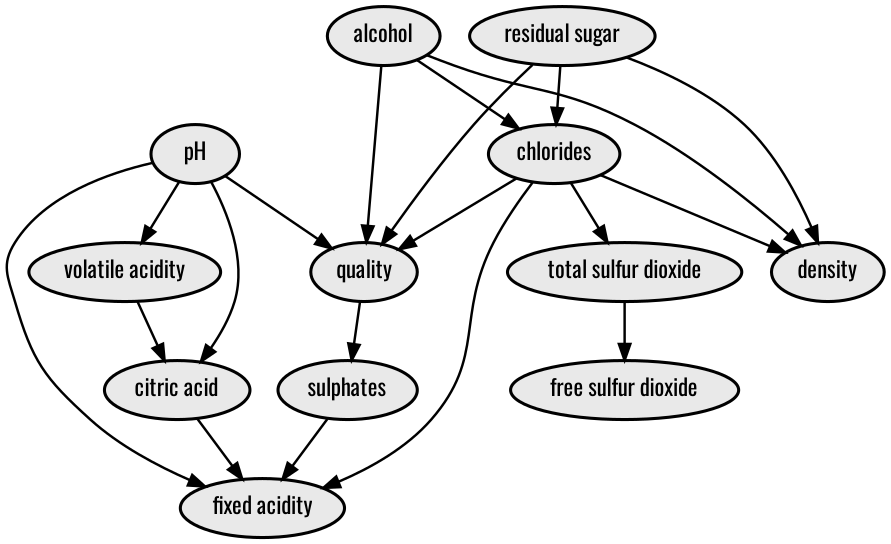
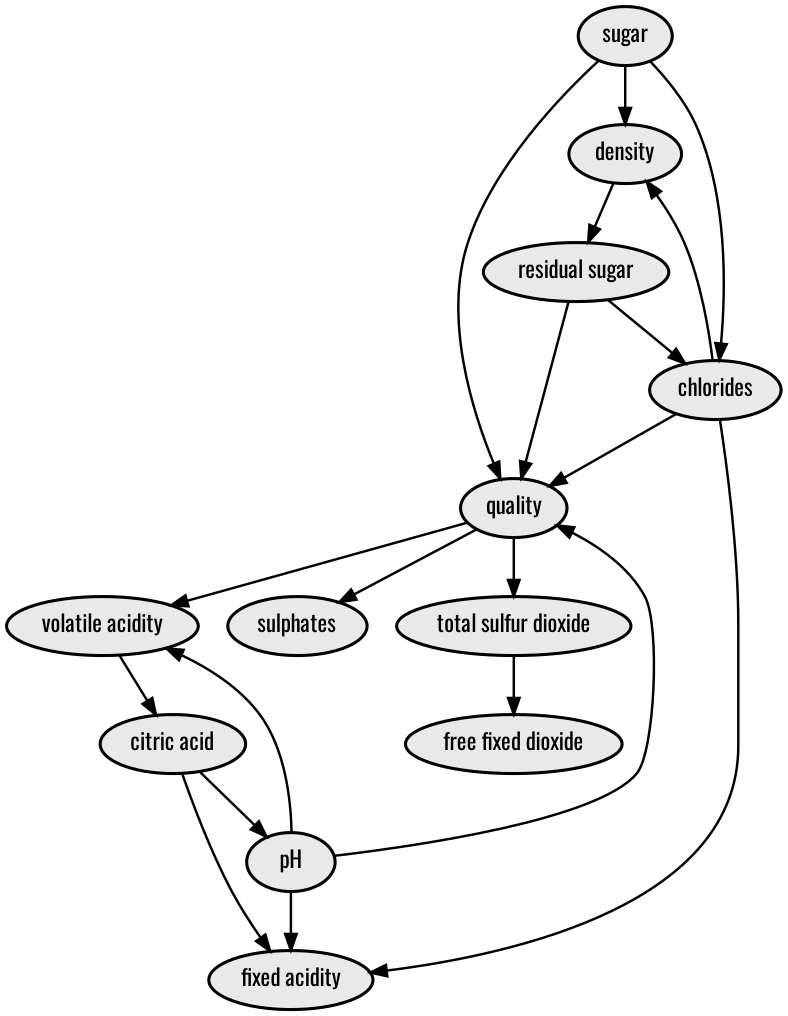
(384, 36) -> (625, 36)
(739, 120) -> (604, 205)
(585, 206) -> (514, 559)
(238, 266) -> (227, 798)
(625, 390) -> (514, 744)
(310, 442) -> none
none -> (327, 562)
